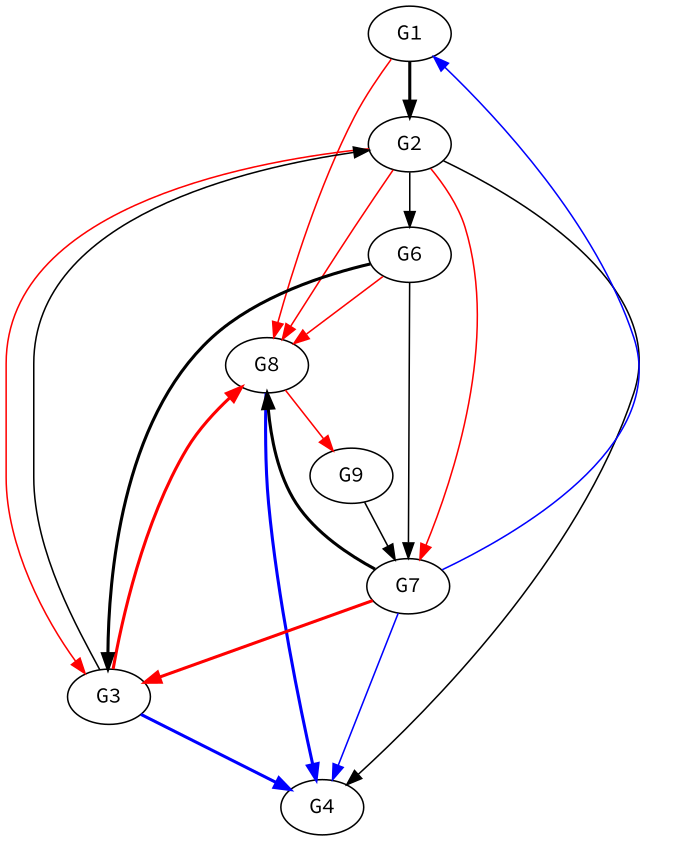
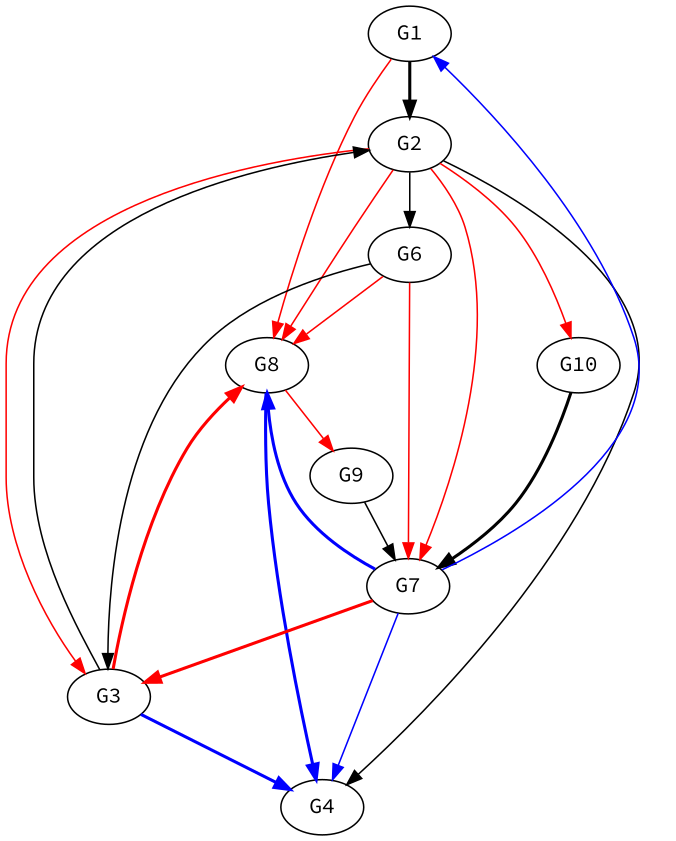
none -> (579, 365)
(163, 403) -> (163, 403)
(409, 413) -> (409, 413)
(297, 505) -> (297, 505)
